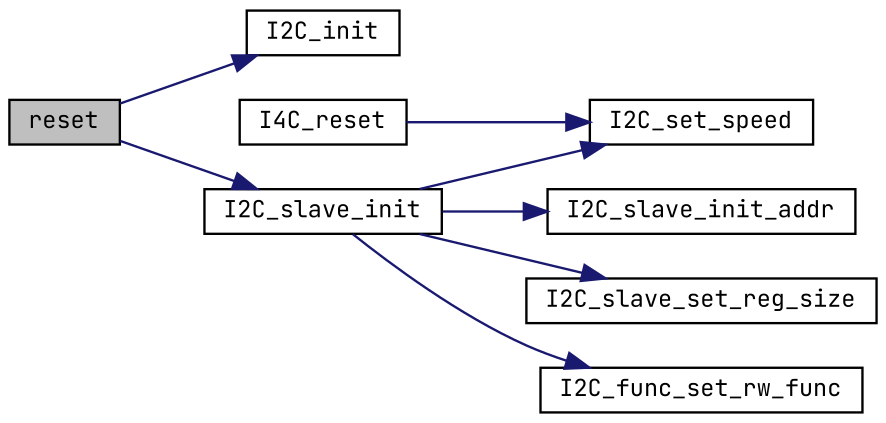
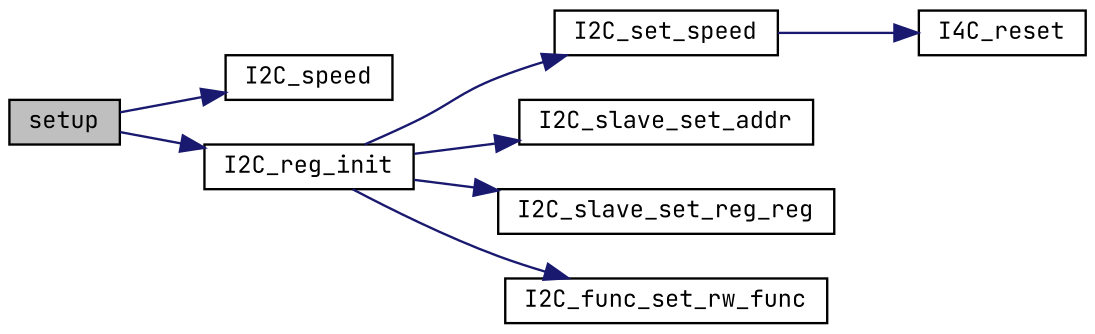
(323, 33) -> (309, 78)
(65, 122) -> (65, 122)
(486, 122) -> (836, 33)
(323, 211) -> (309, 167)
(701, 211) -> (666, 122)
(701, 301) -> (666, 211)
